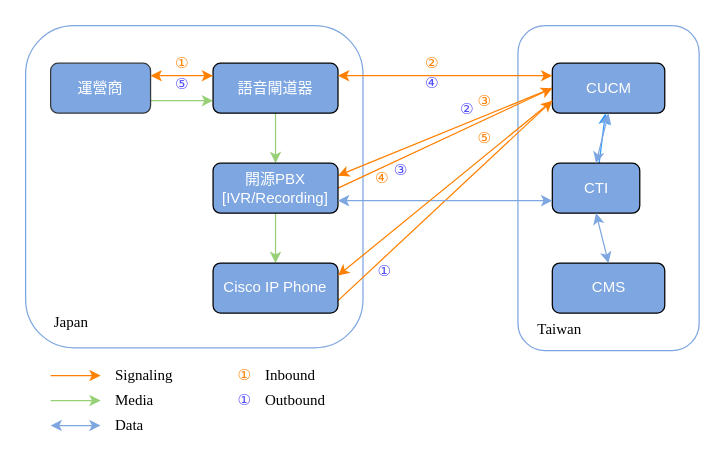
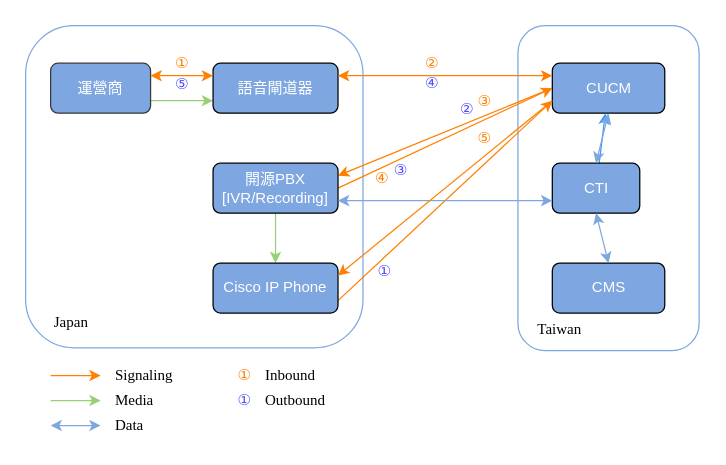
(276, 134) -> none
